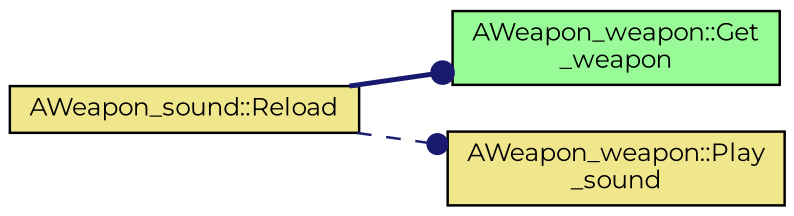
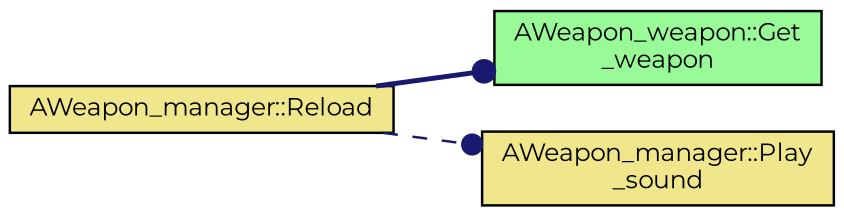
(184, 109) -> (202, 109)
(616, 168) -> (658, 168)
